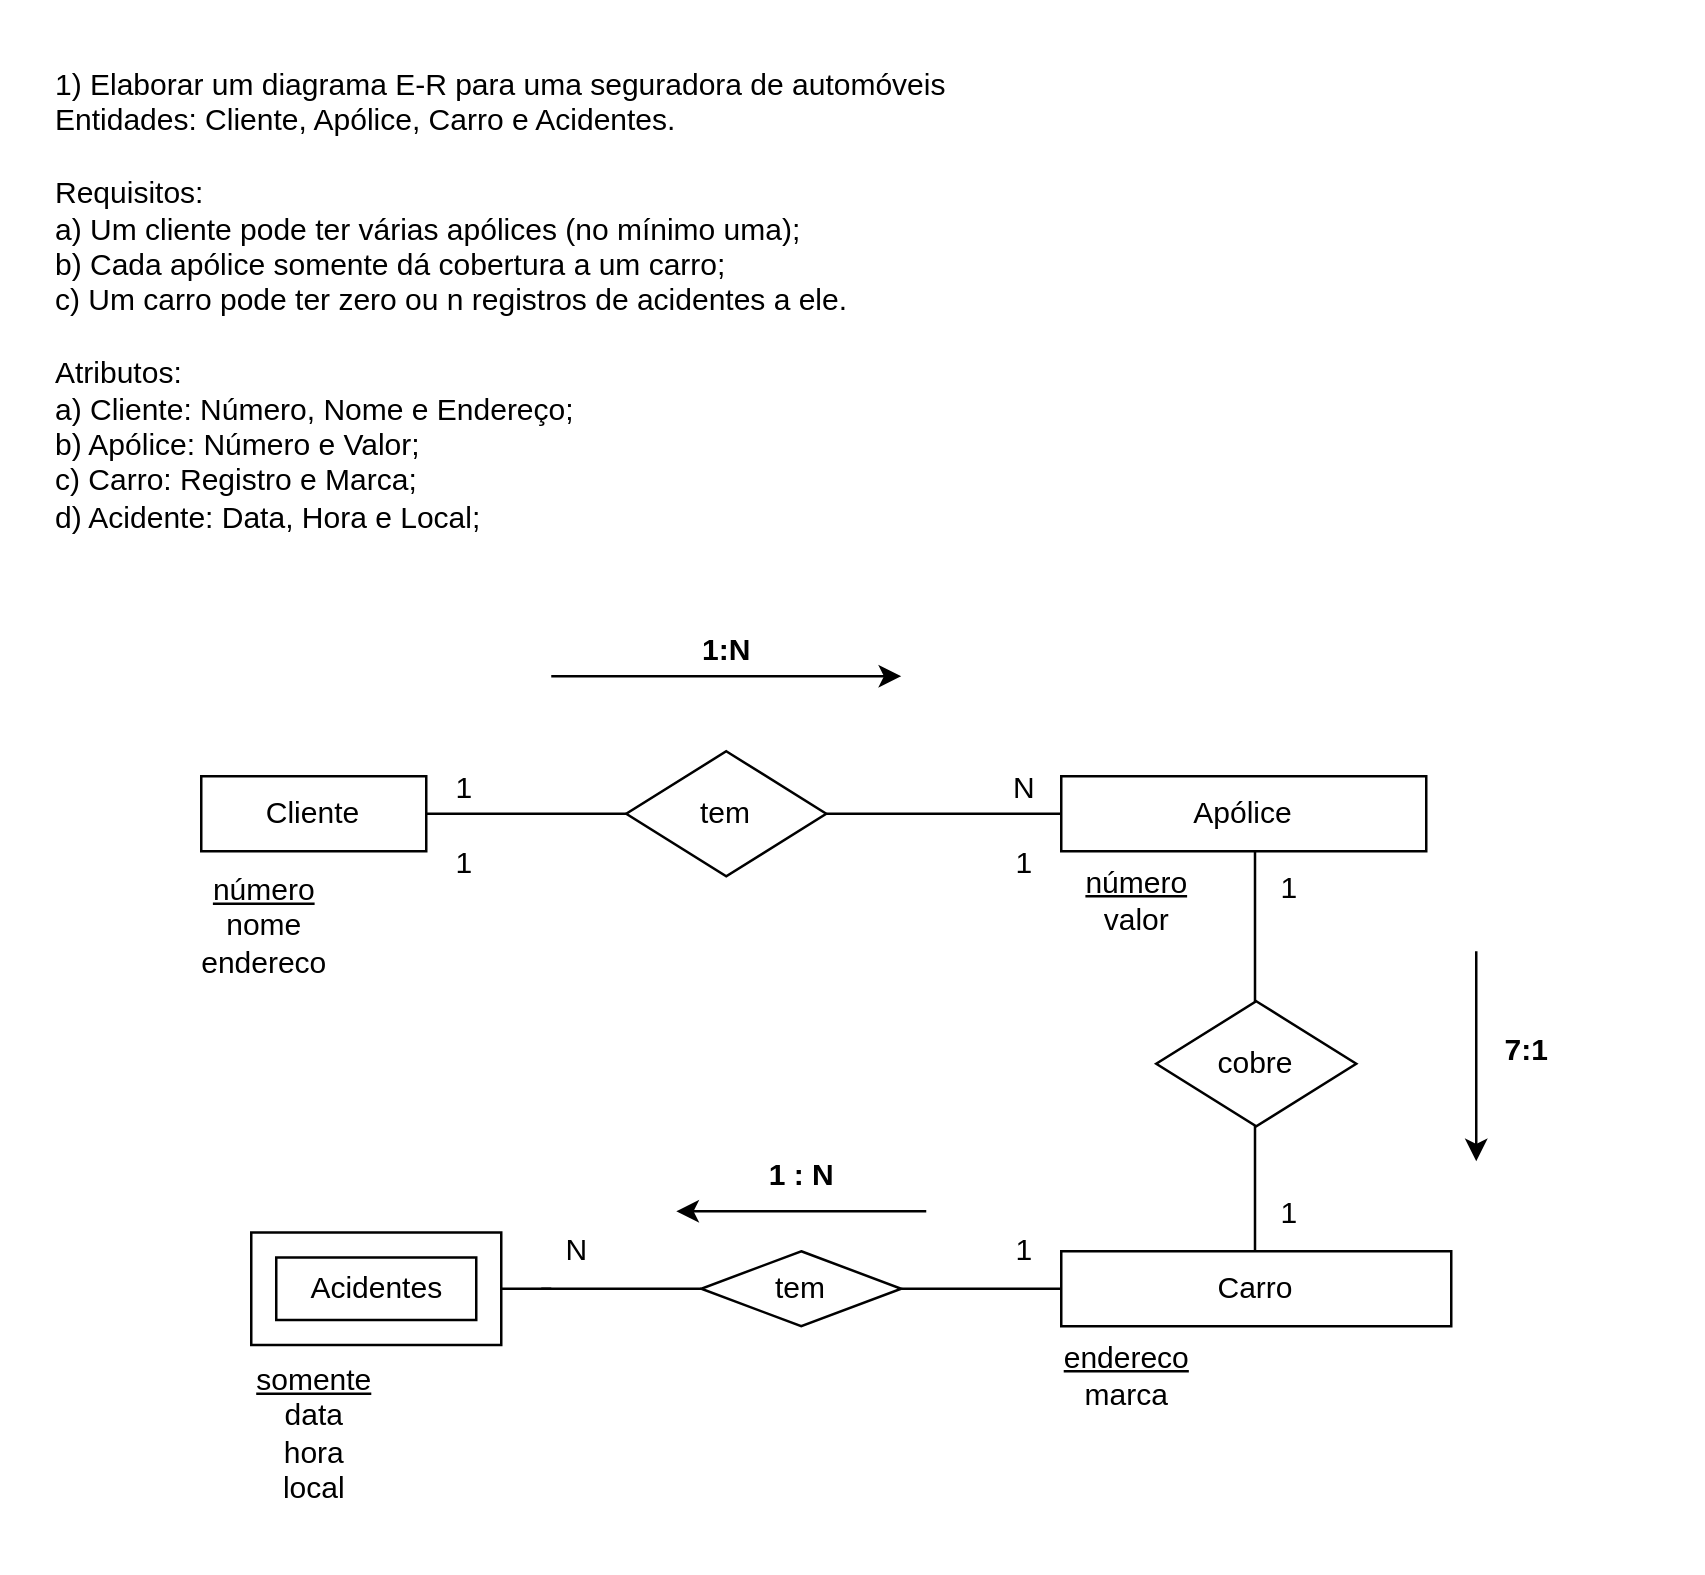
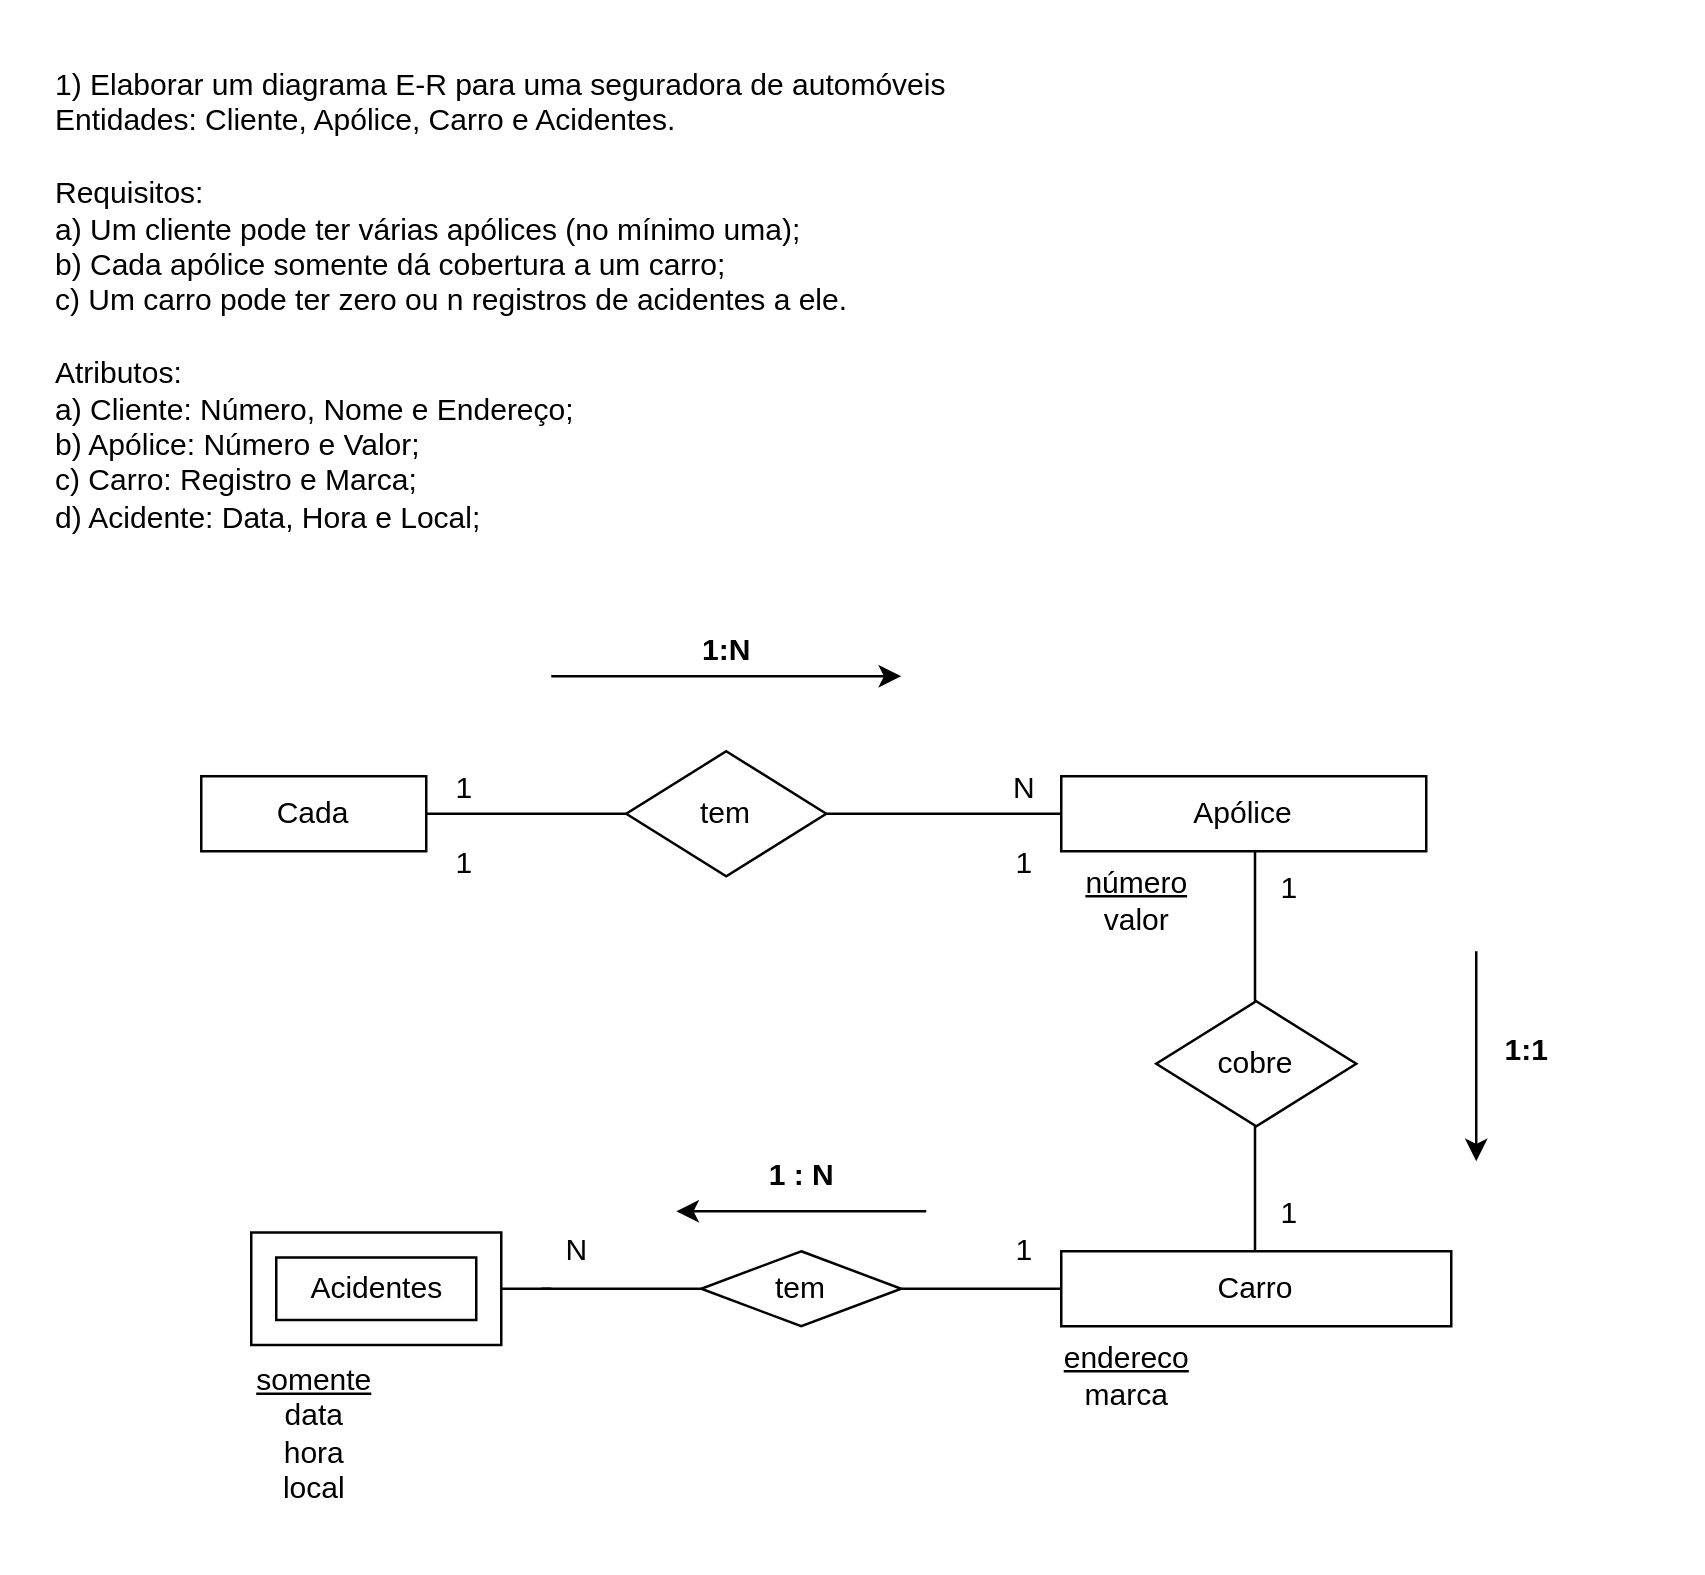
(314, 814) -> (314, 814)
(264, 926) -> none
(1528, 1051) -> (1528, 1051)
